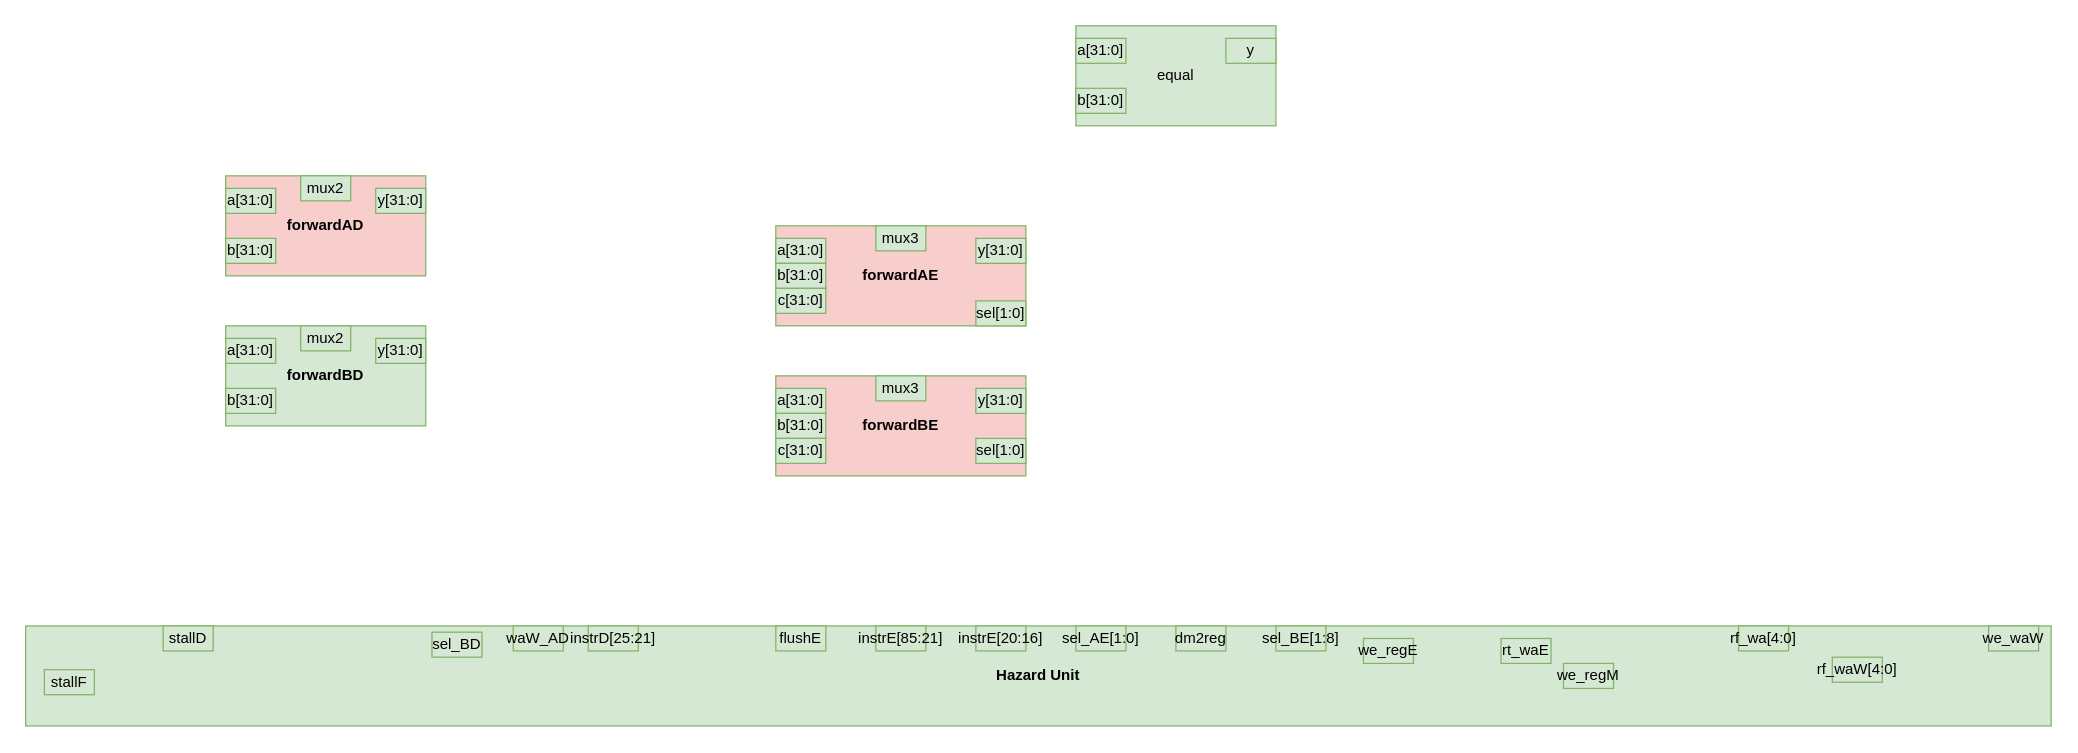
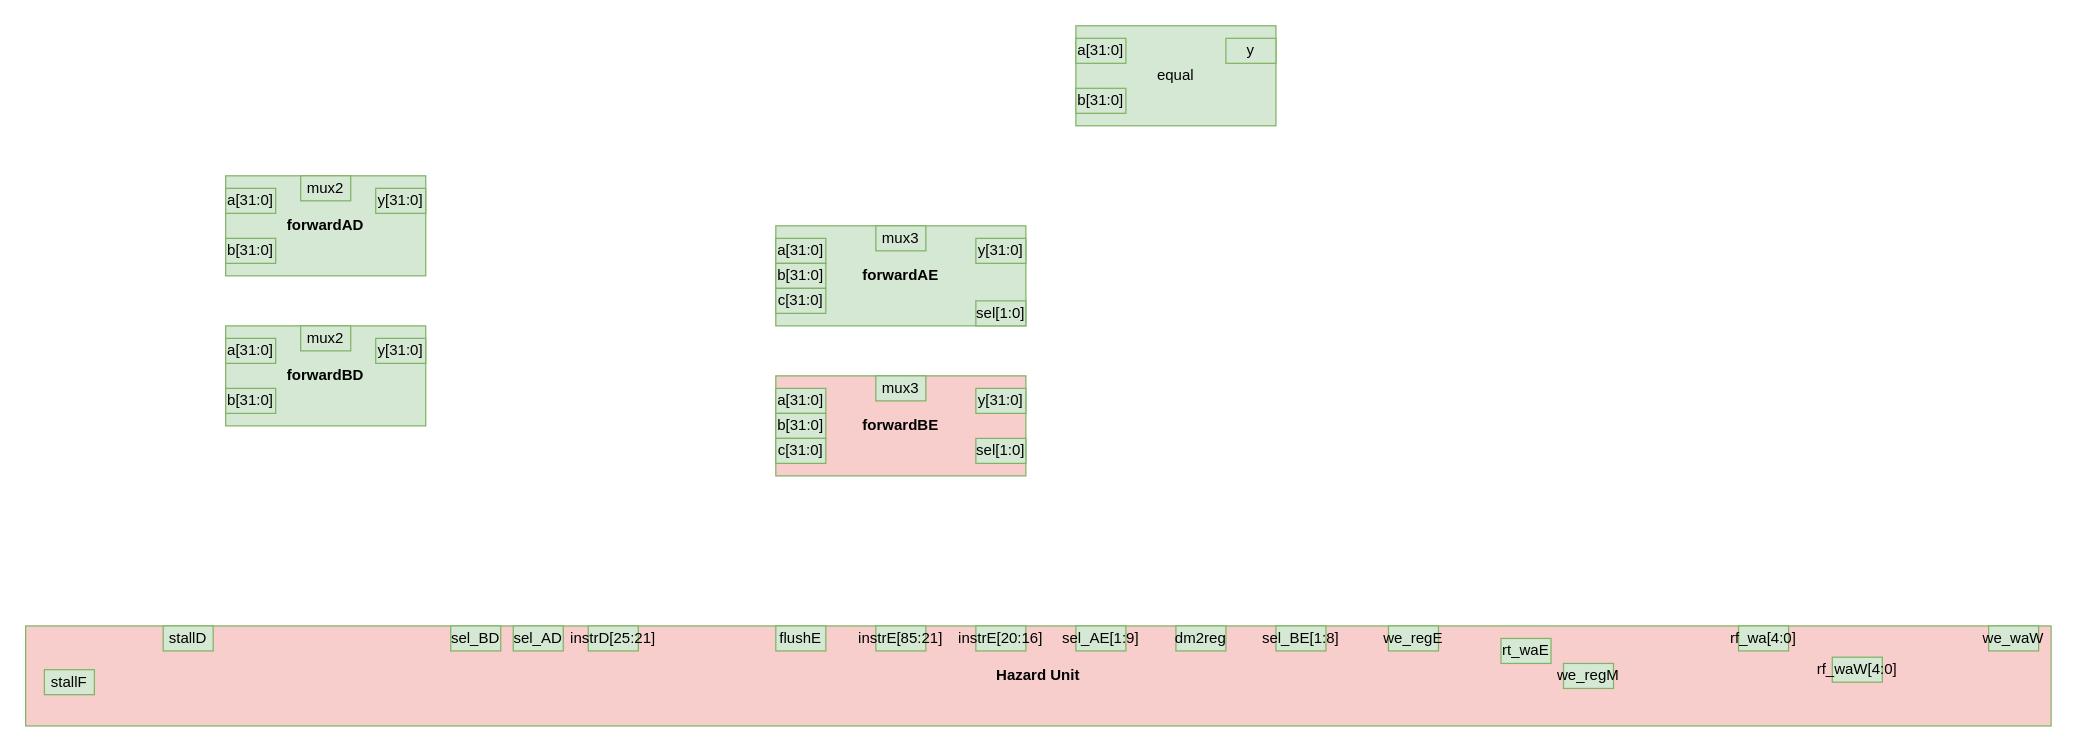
(326, 226) -> (326, 226)
(901, 276) -> (901, 276)
(538, 638) -> (538, 638)
(1101, 638) -> (1101, 638)
(457, 644) -> (476, 638)
(1388, 651) -> (1413, 638)
(1038, 676) -> (1038, 676)
